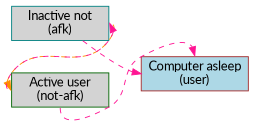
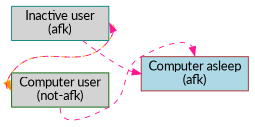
(60, 23) -> (60, 23)
(195, 74) -> (195, 74)
(60, 90) -> (60, 90)
